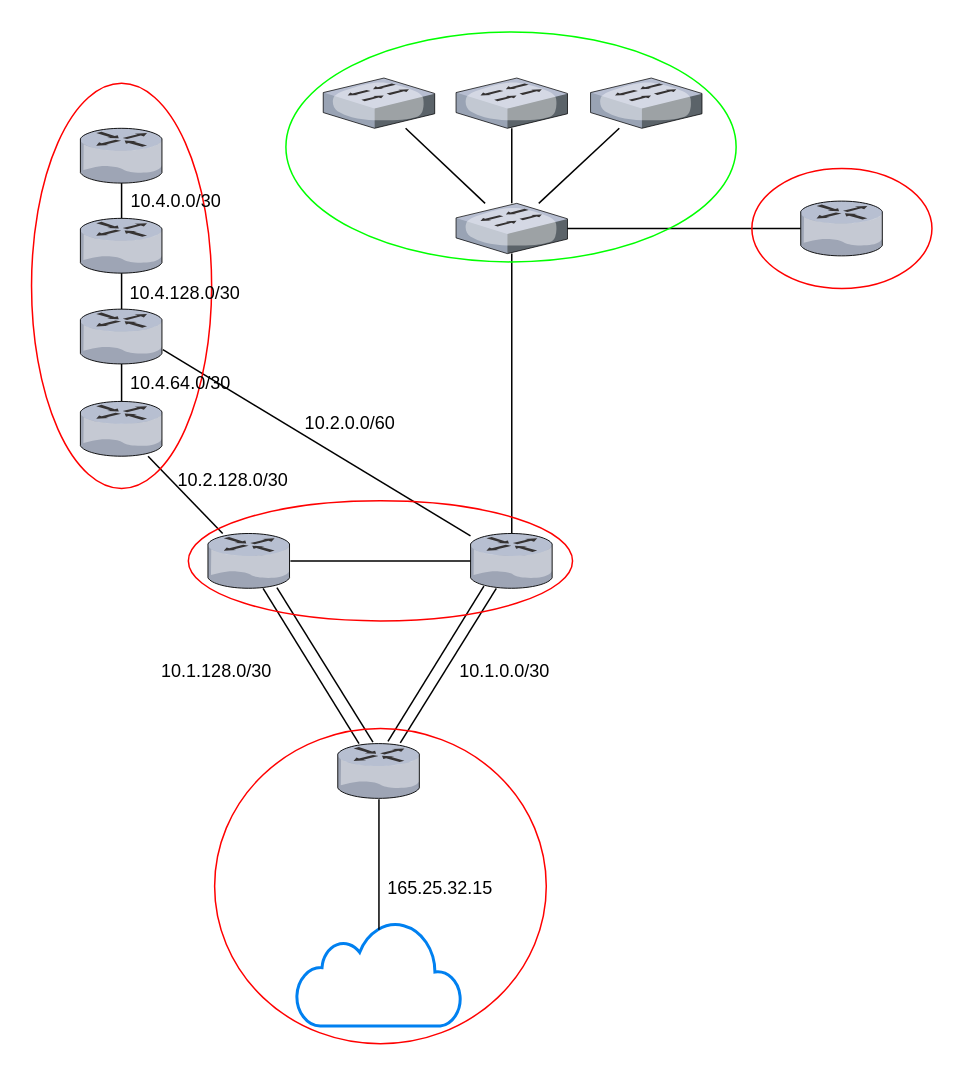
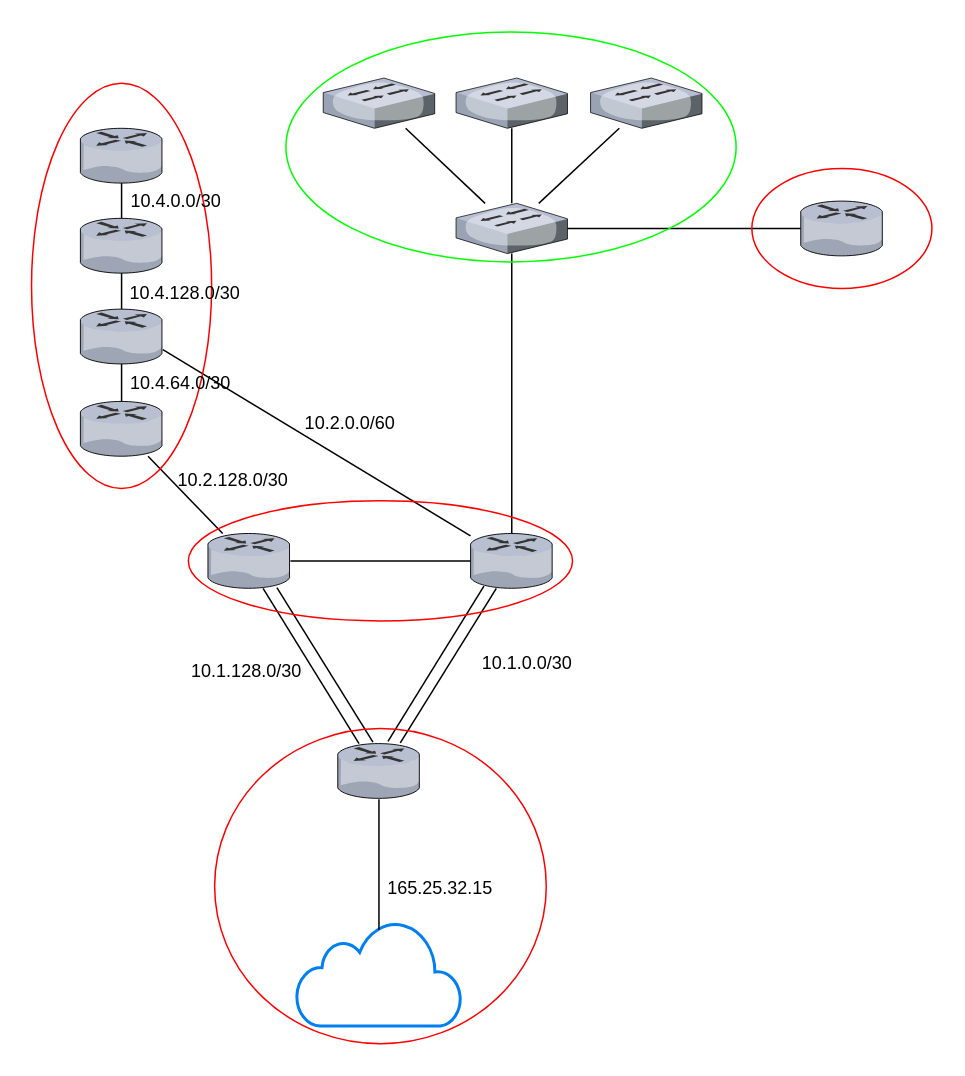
(217, 671) -> (247, 671)
(505, 671) -> (527, 664)
